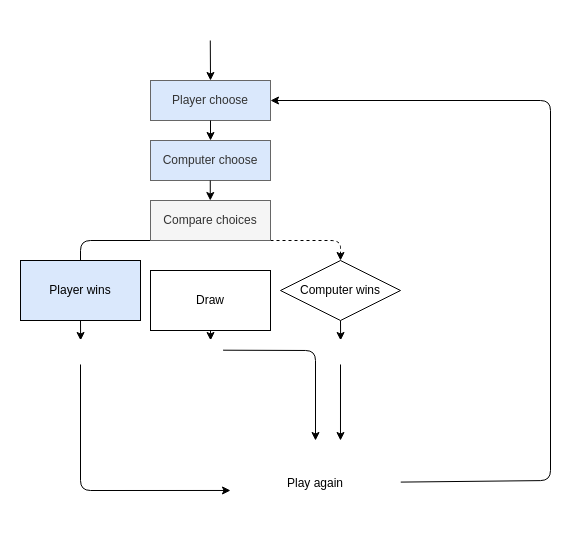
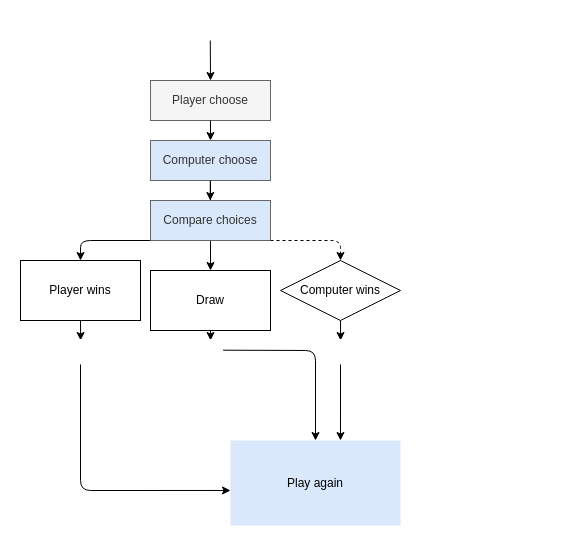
(211, 101) -> (211, 101)
(211, 221) -> (211, 221)
(551, 230) -> none
none -> (211, 251)
(81, 252) -> (81, 246)
(81, 291) -> (81, 291)
(316, 483) -> (316, 483)
